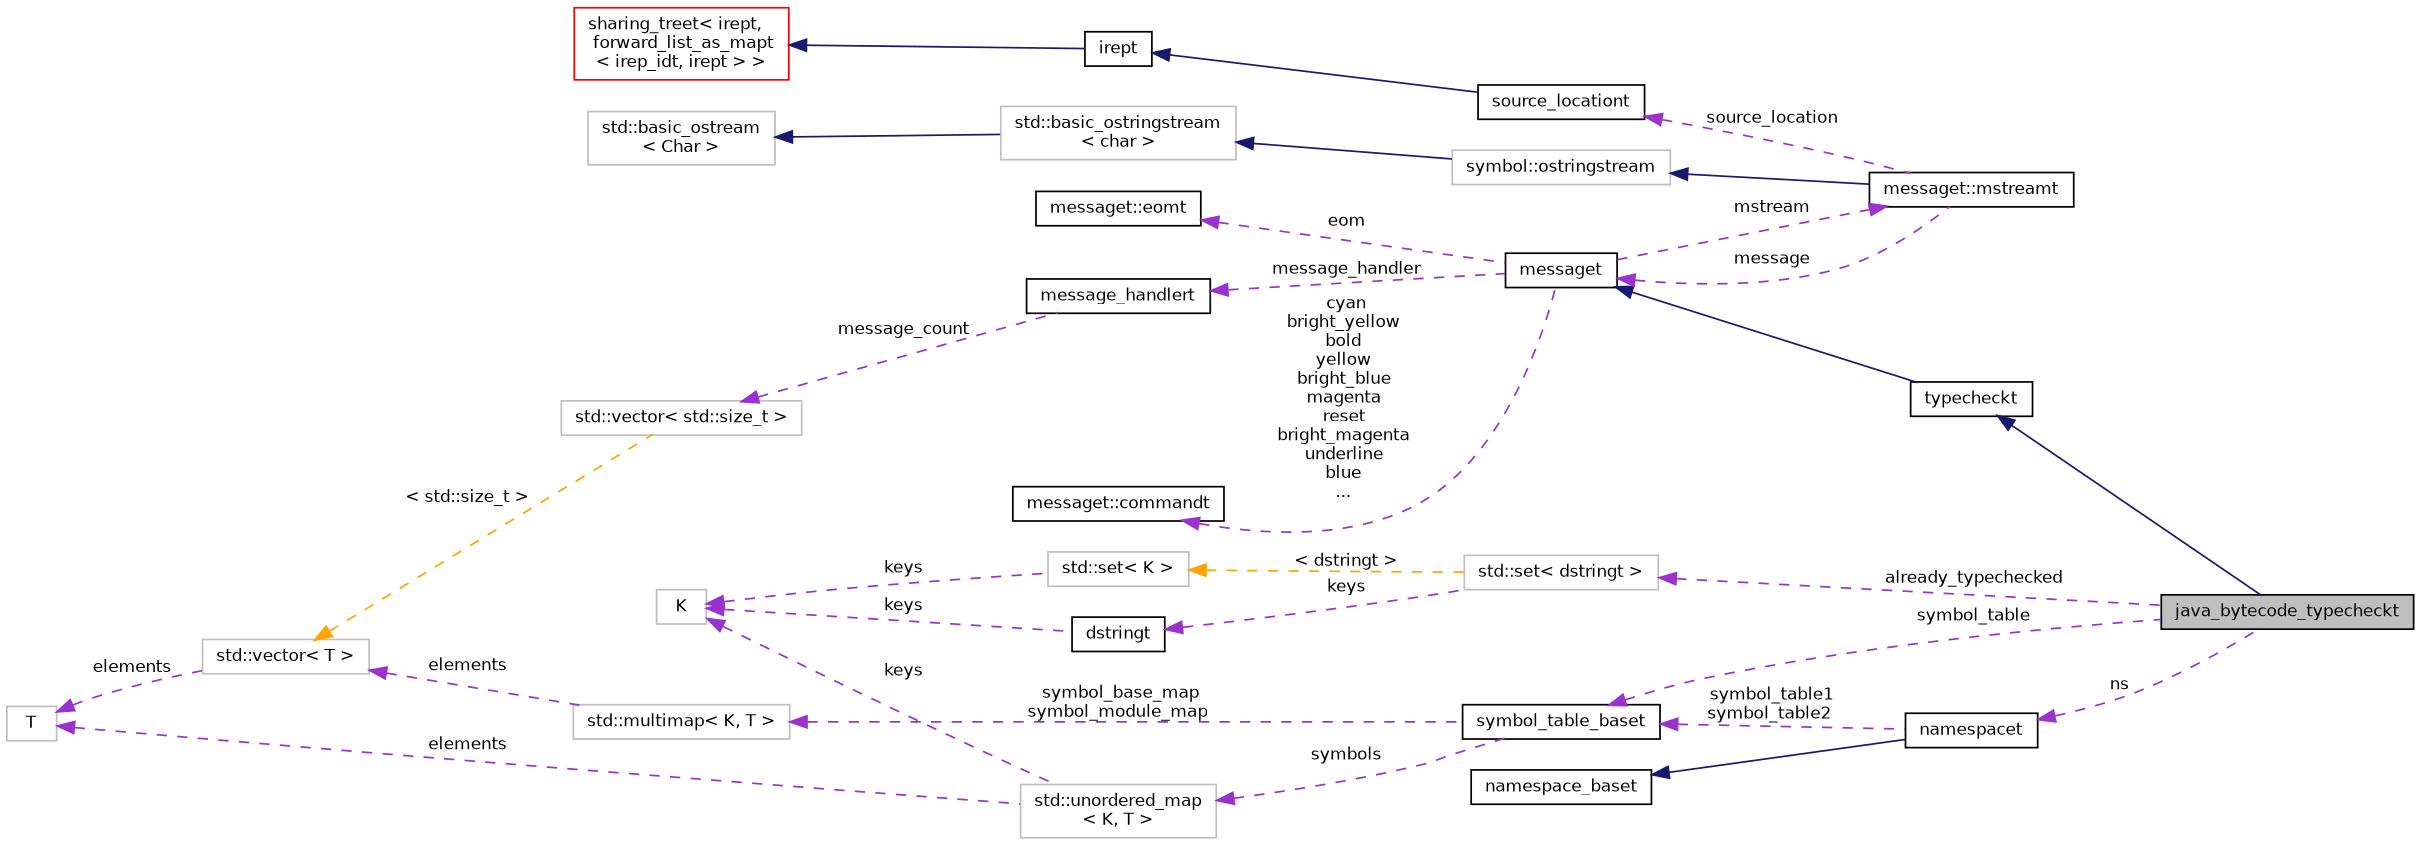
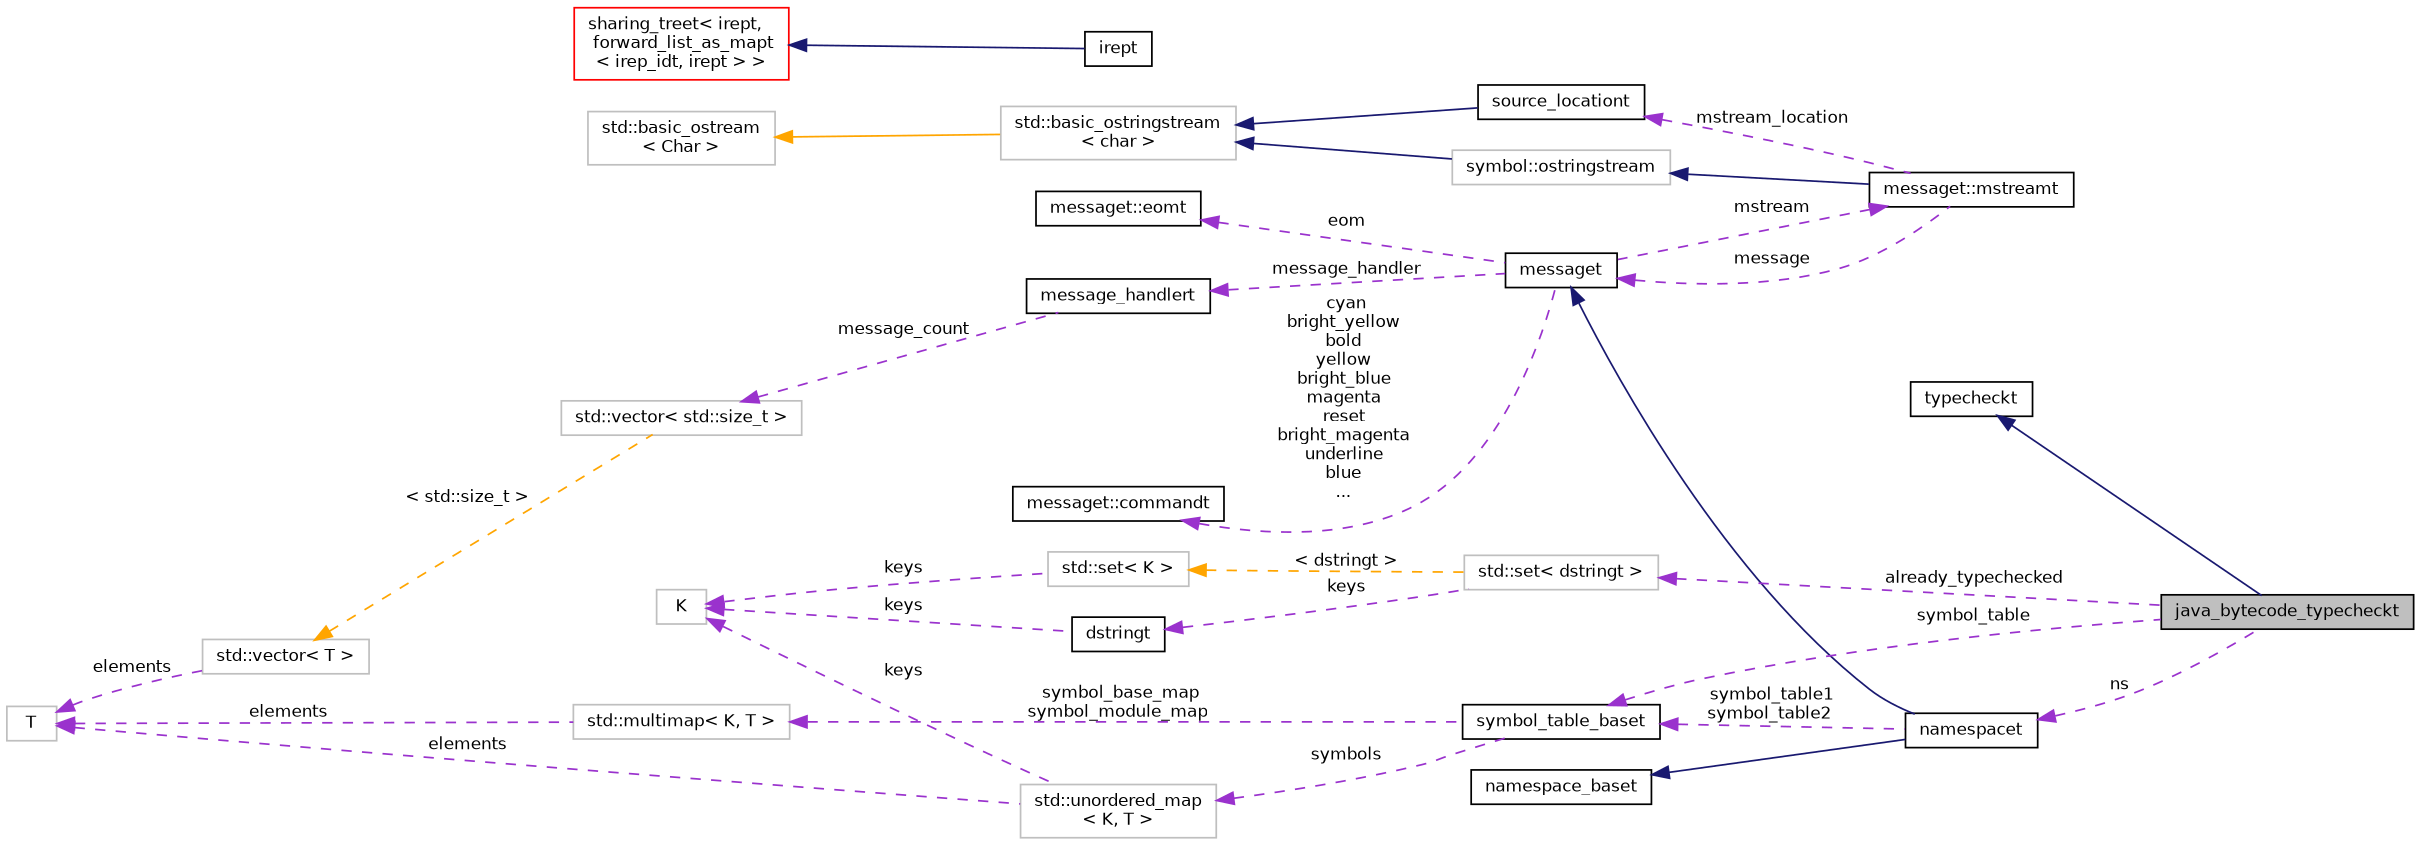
(1324, 74) -> (1366, 116)
(1770, 118) -> (1770, 118)
(896, 136) -> (896, 136)
(1775, 337) -> (1720, 532)
(484, 689) -> (324, 723)
